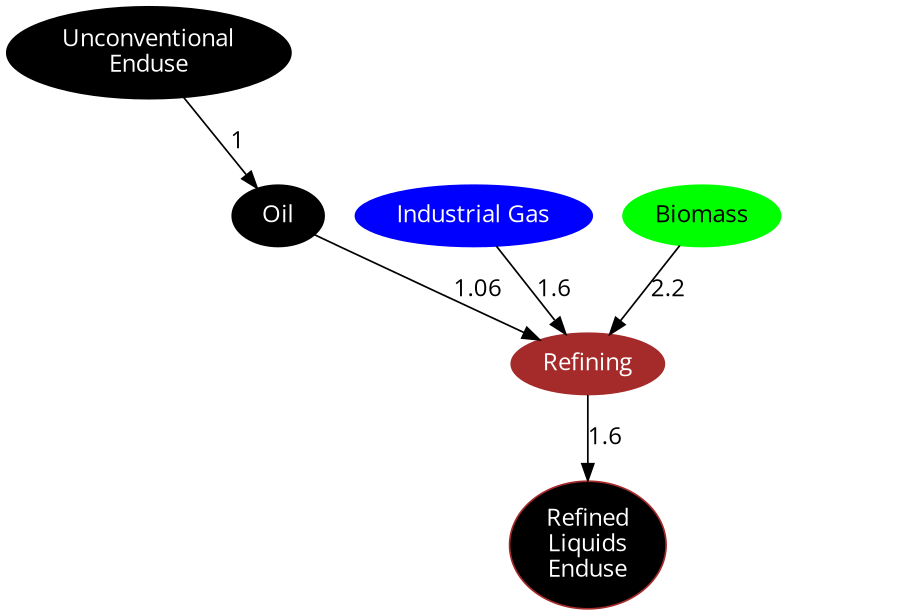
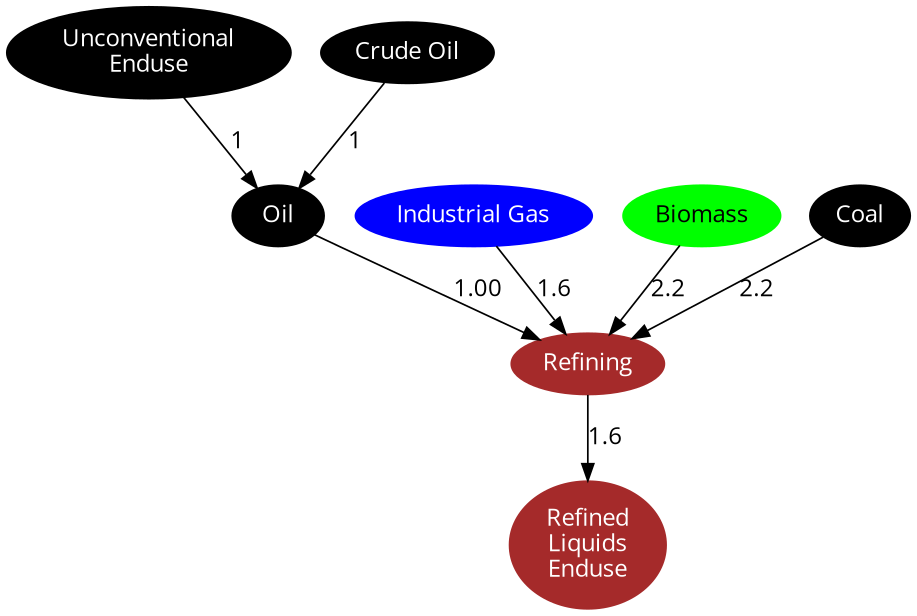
none -> (407, 53)
none -> (860, 216)
(478, 290) -> (478, 290)
(588, 545) -> (588, 545)
